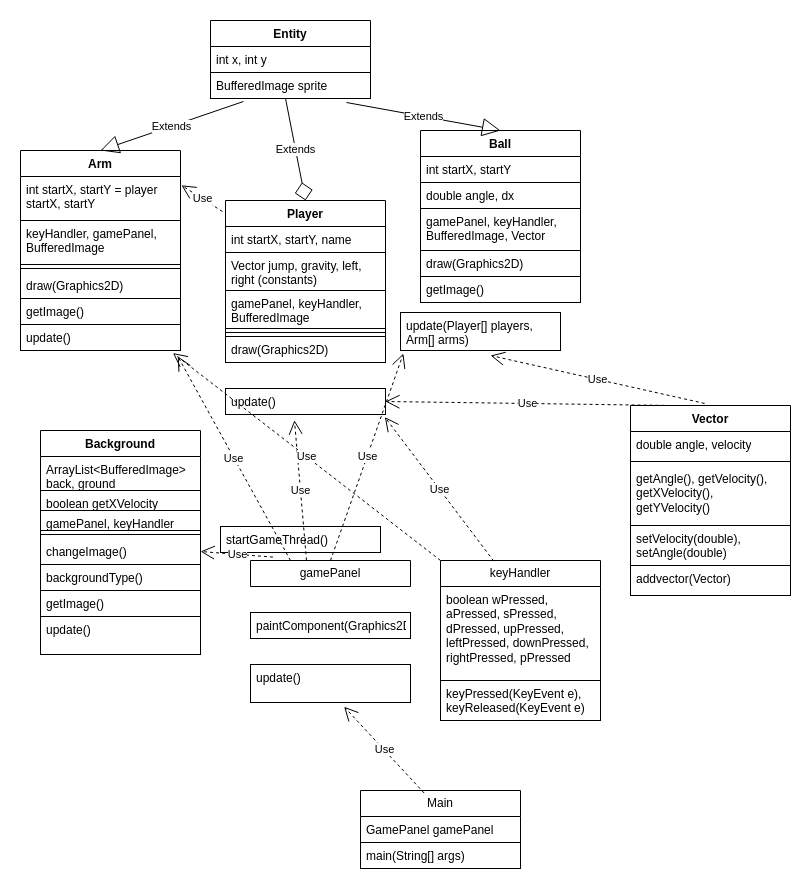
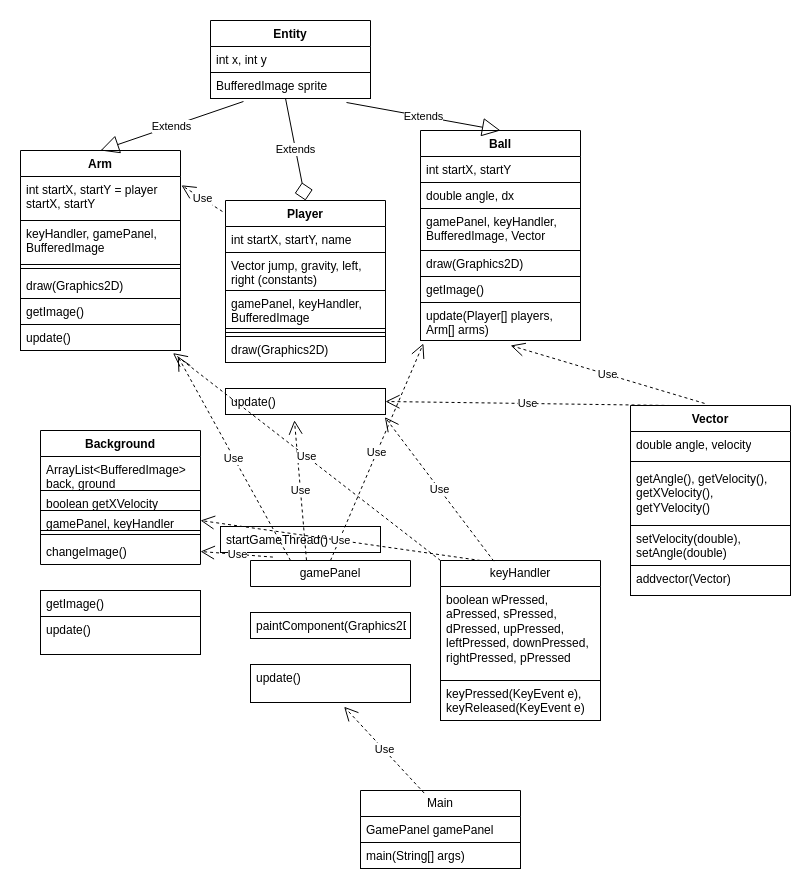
(481, 332) -> (501, 322)
none -> (317, 537)
(121, 578) -> none
